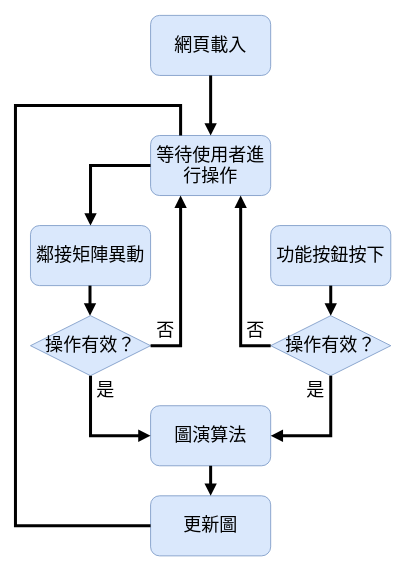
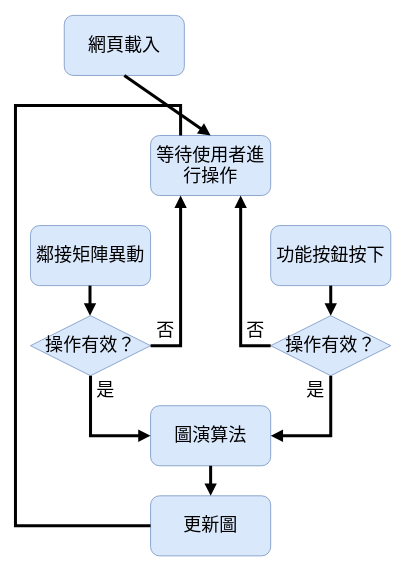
(210, 45) -> (124, 45)
(96, 165) -> none
